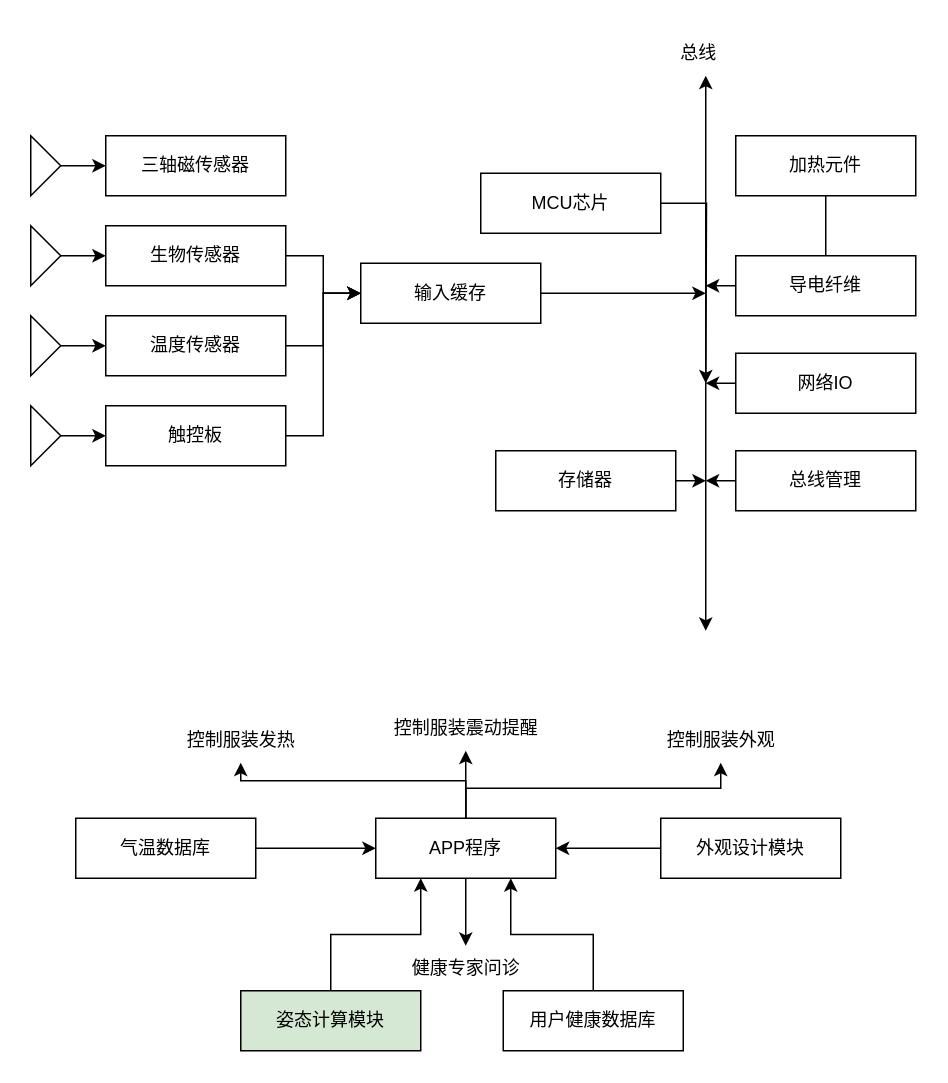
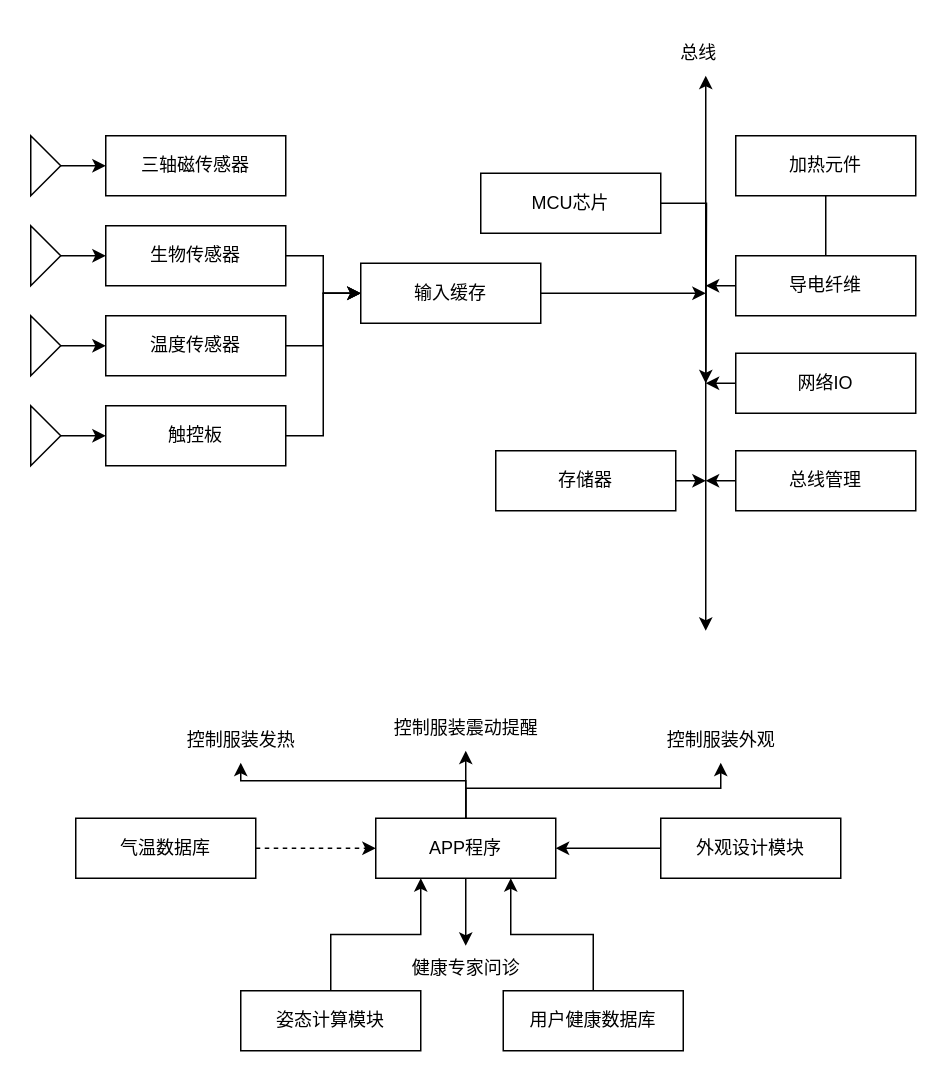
(311, 848) -> (311, 848)
(331, 1021) -> (331, 1021)
